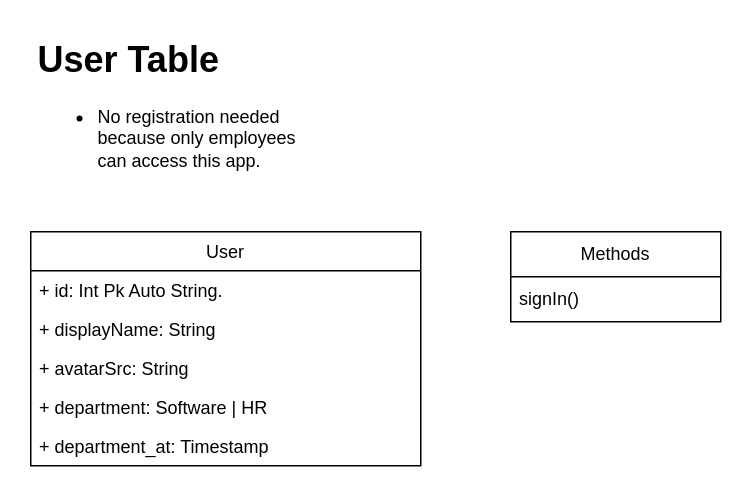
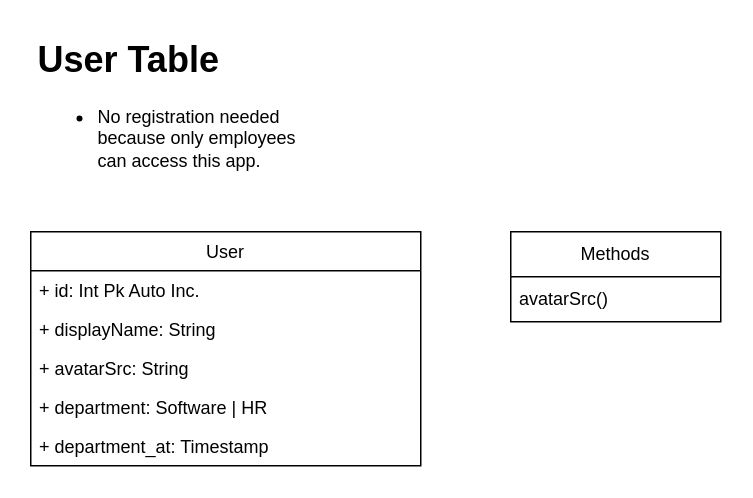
(144, 291) -> (131, 291)
(558, 299) -> (575, 299)
